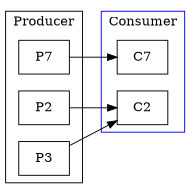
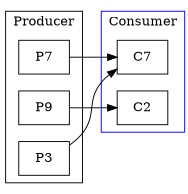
(44, 108) -> (44, 108)
(89, 135) -> (91, 115)
